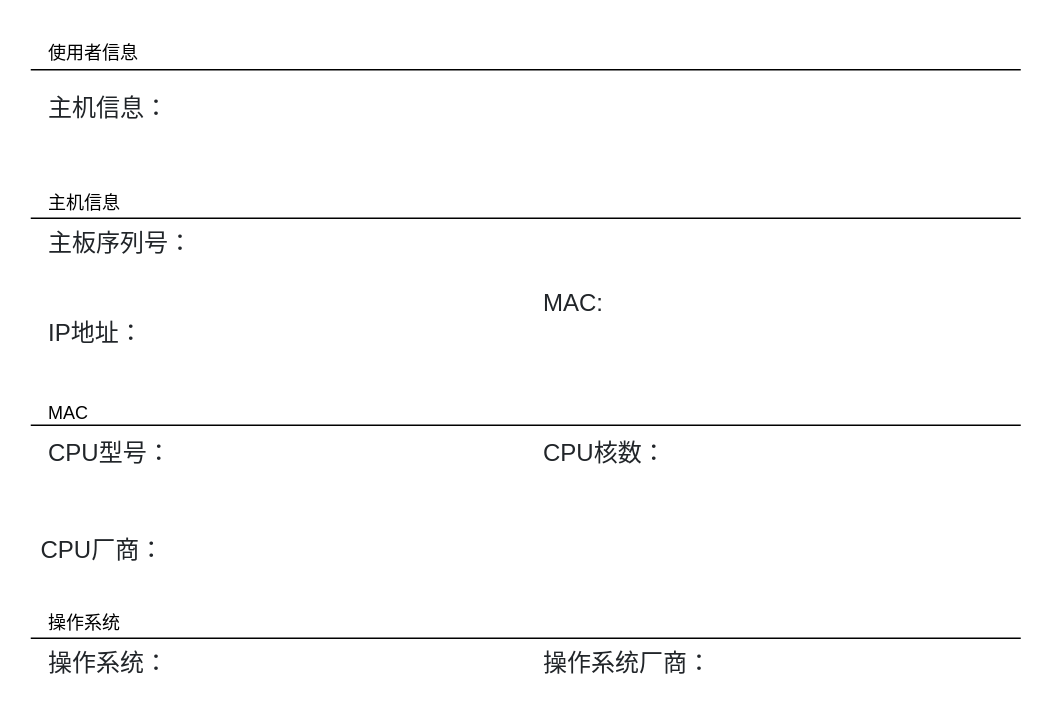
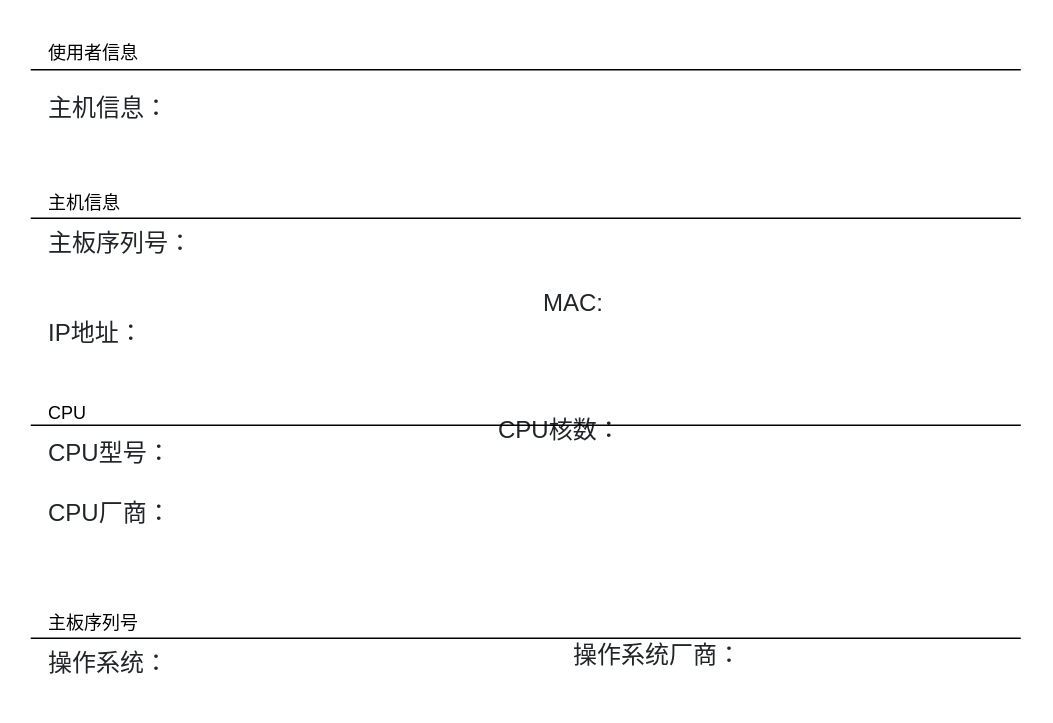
(64, 413) -> (64, 413)
(691, 451) -> (646, 428)
(188, 548) -> (196, 511)
(85, 623) -> (94, 623)
(691, 661) -> (721, 653)
